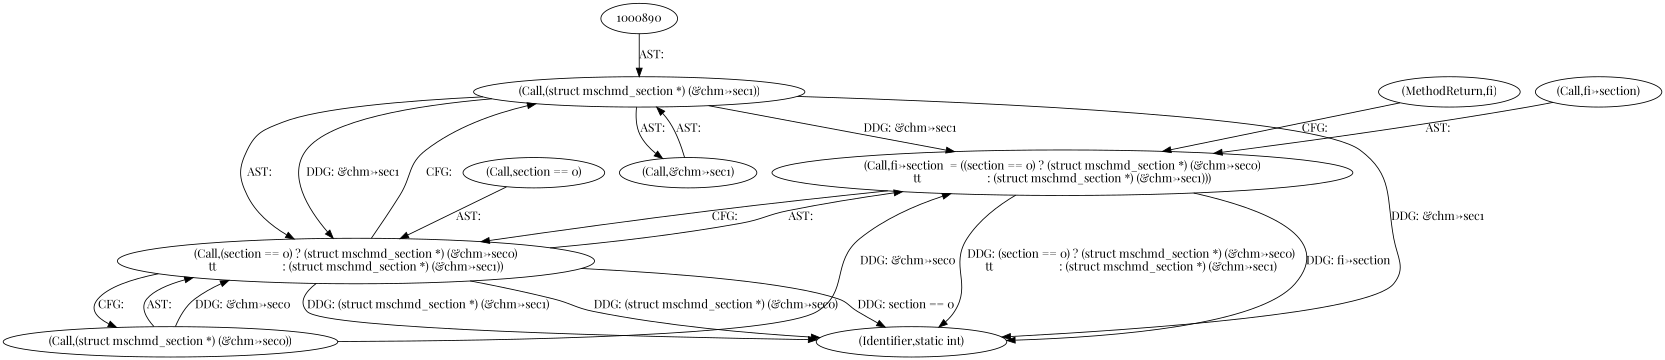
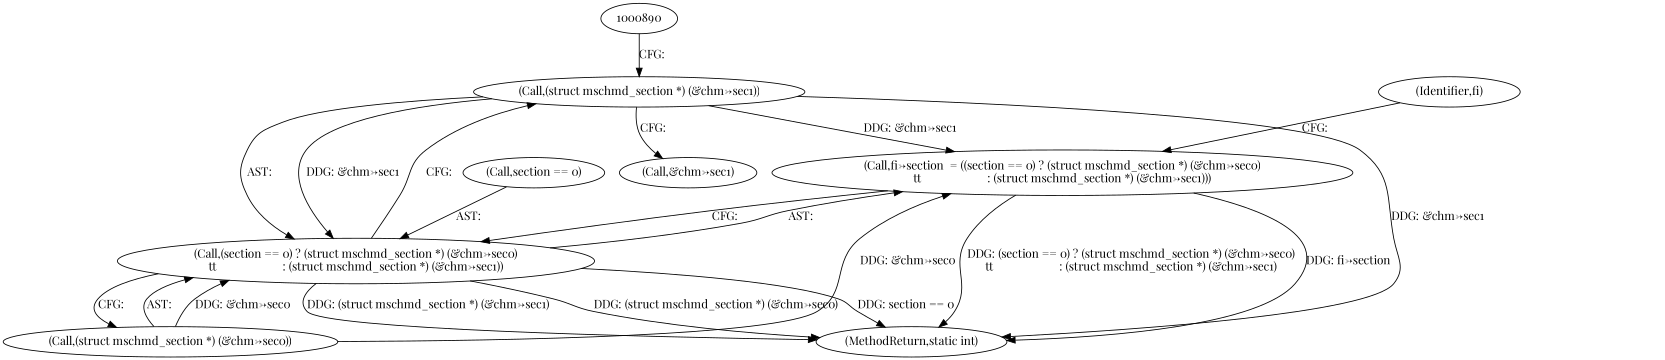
(654, 55) -> (654, 55)
(1449, 92) -> (1449, 92)
(1599, 92) -> none
(655, 129) -> (655, 129)
(676, 134) -> none
(912, 342) -> (912, 342)
